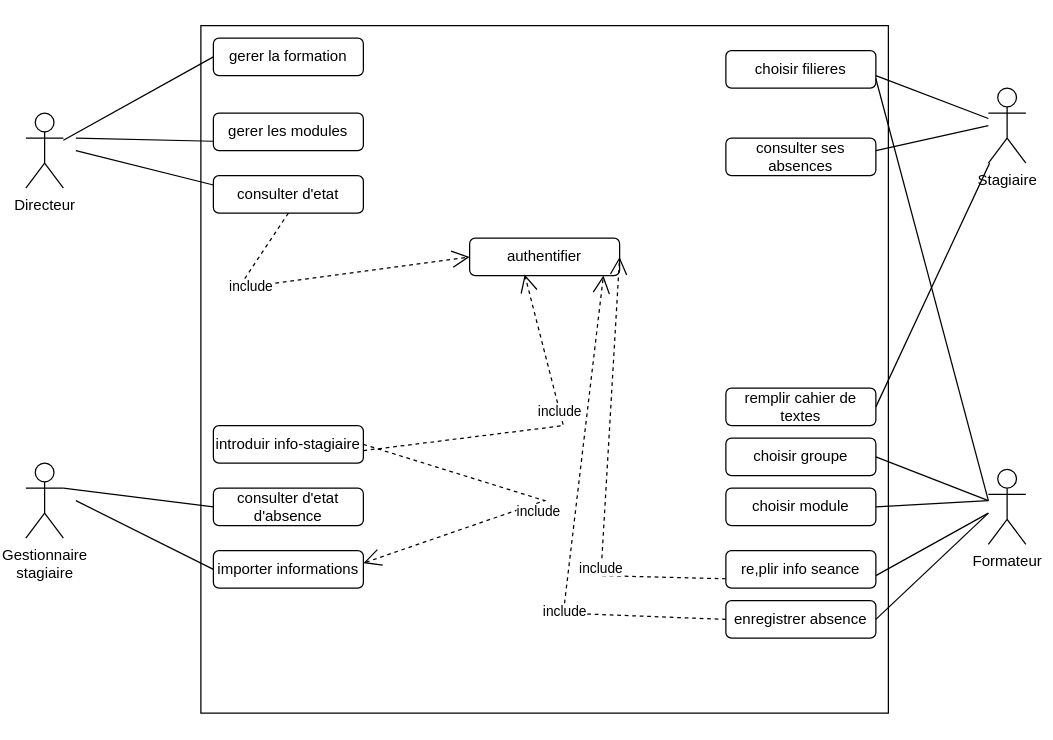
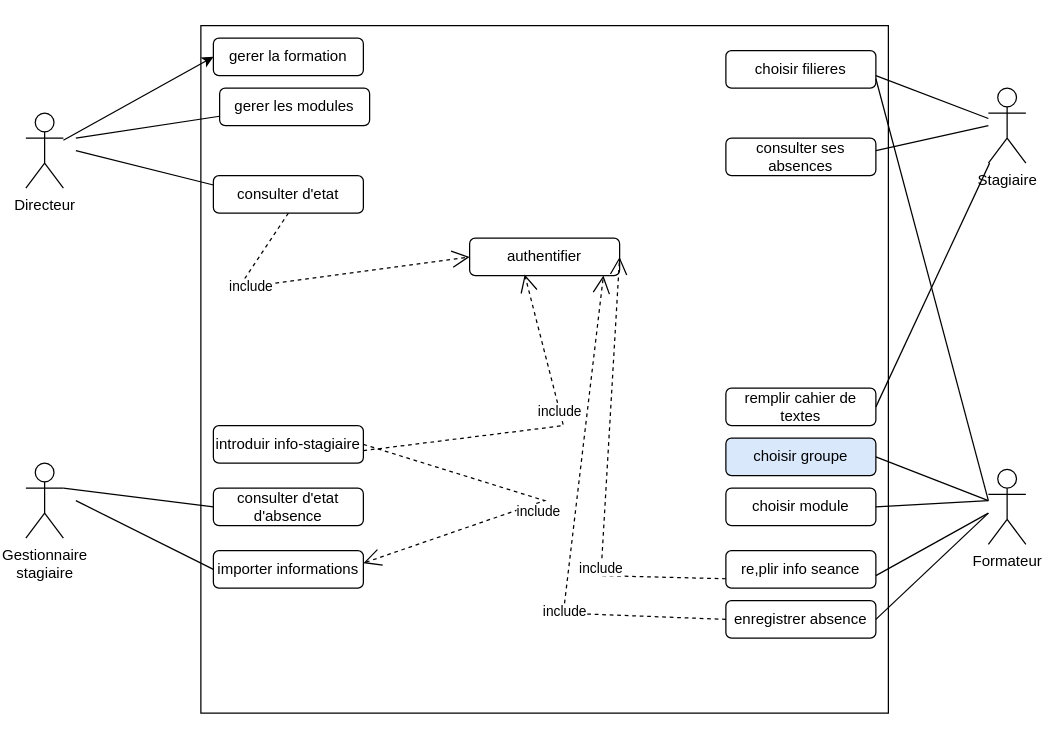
(209, 59) -> (204, 62)
(288, 132) -> (294, 107)
(801, 457) -> (801, 457)
